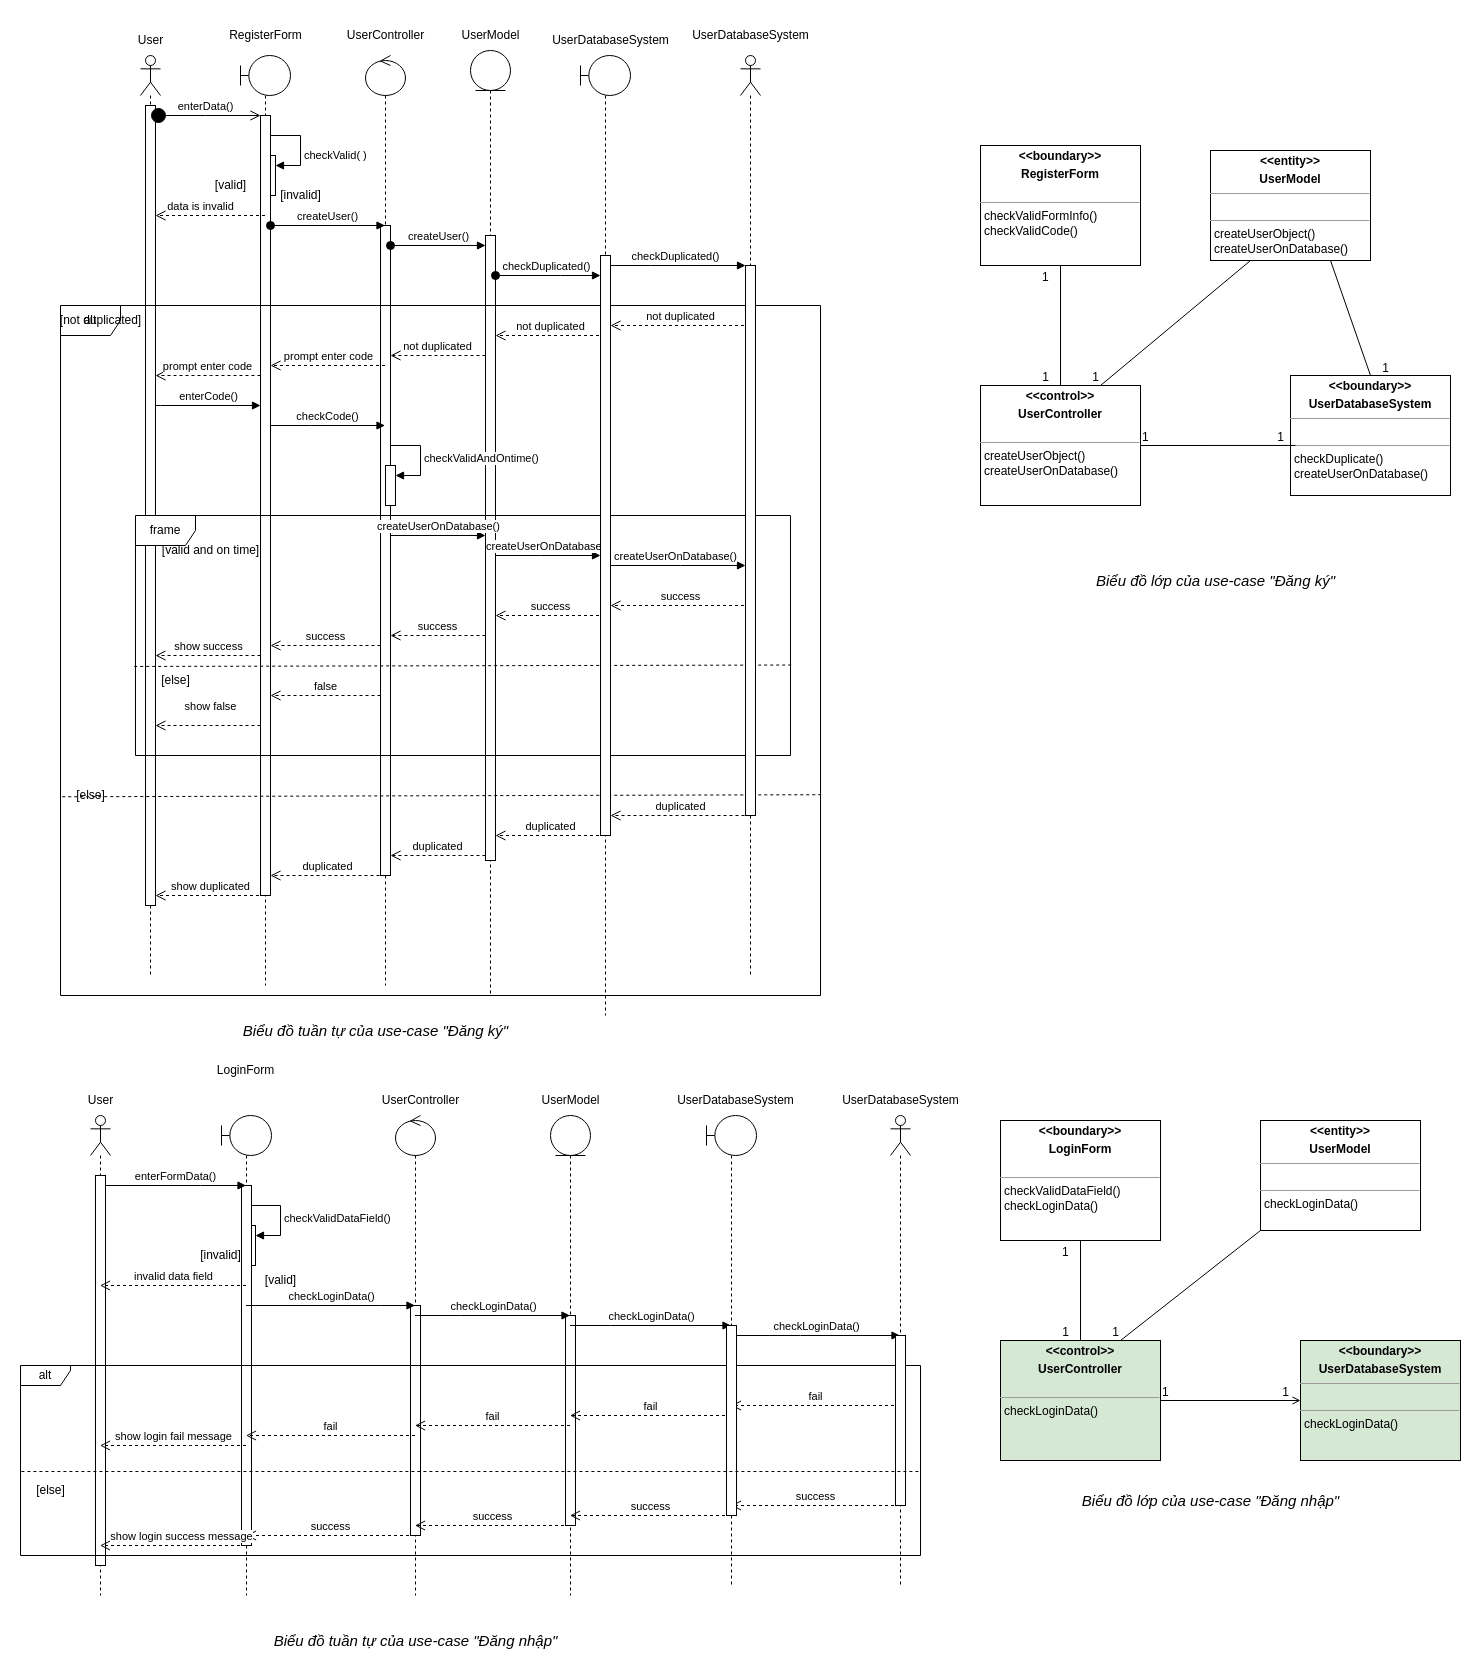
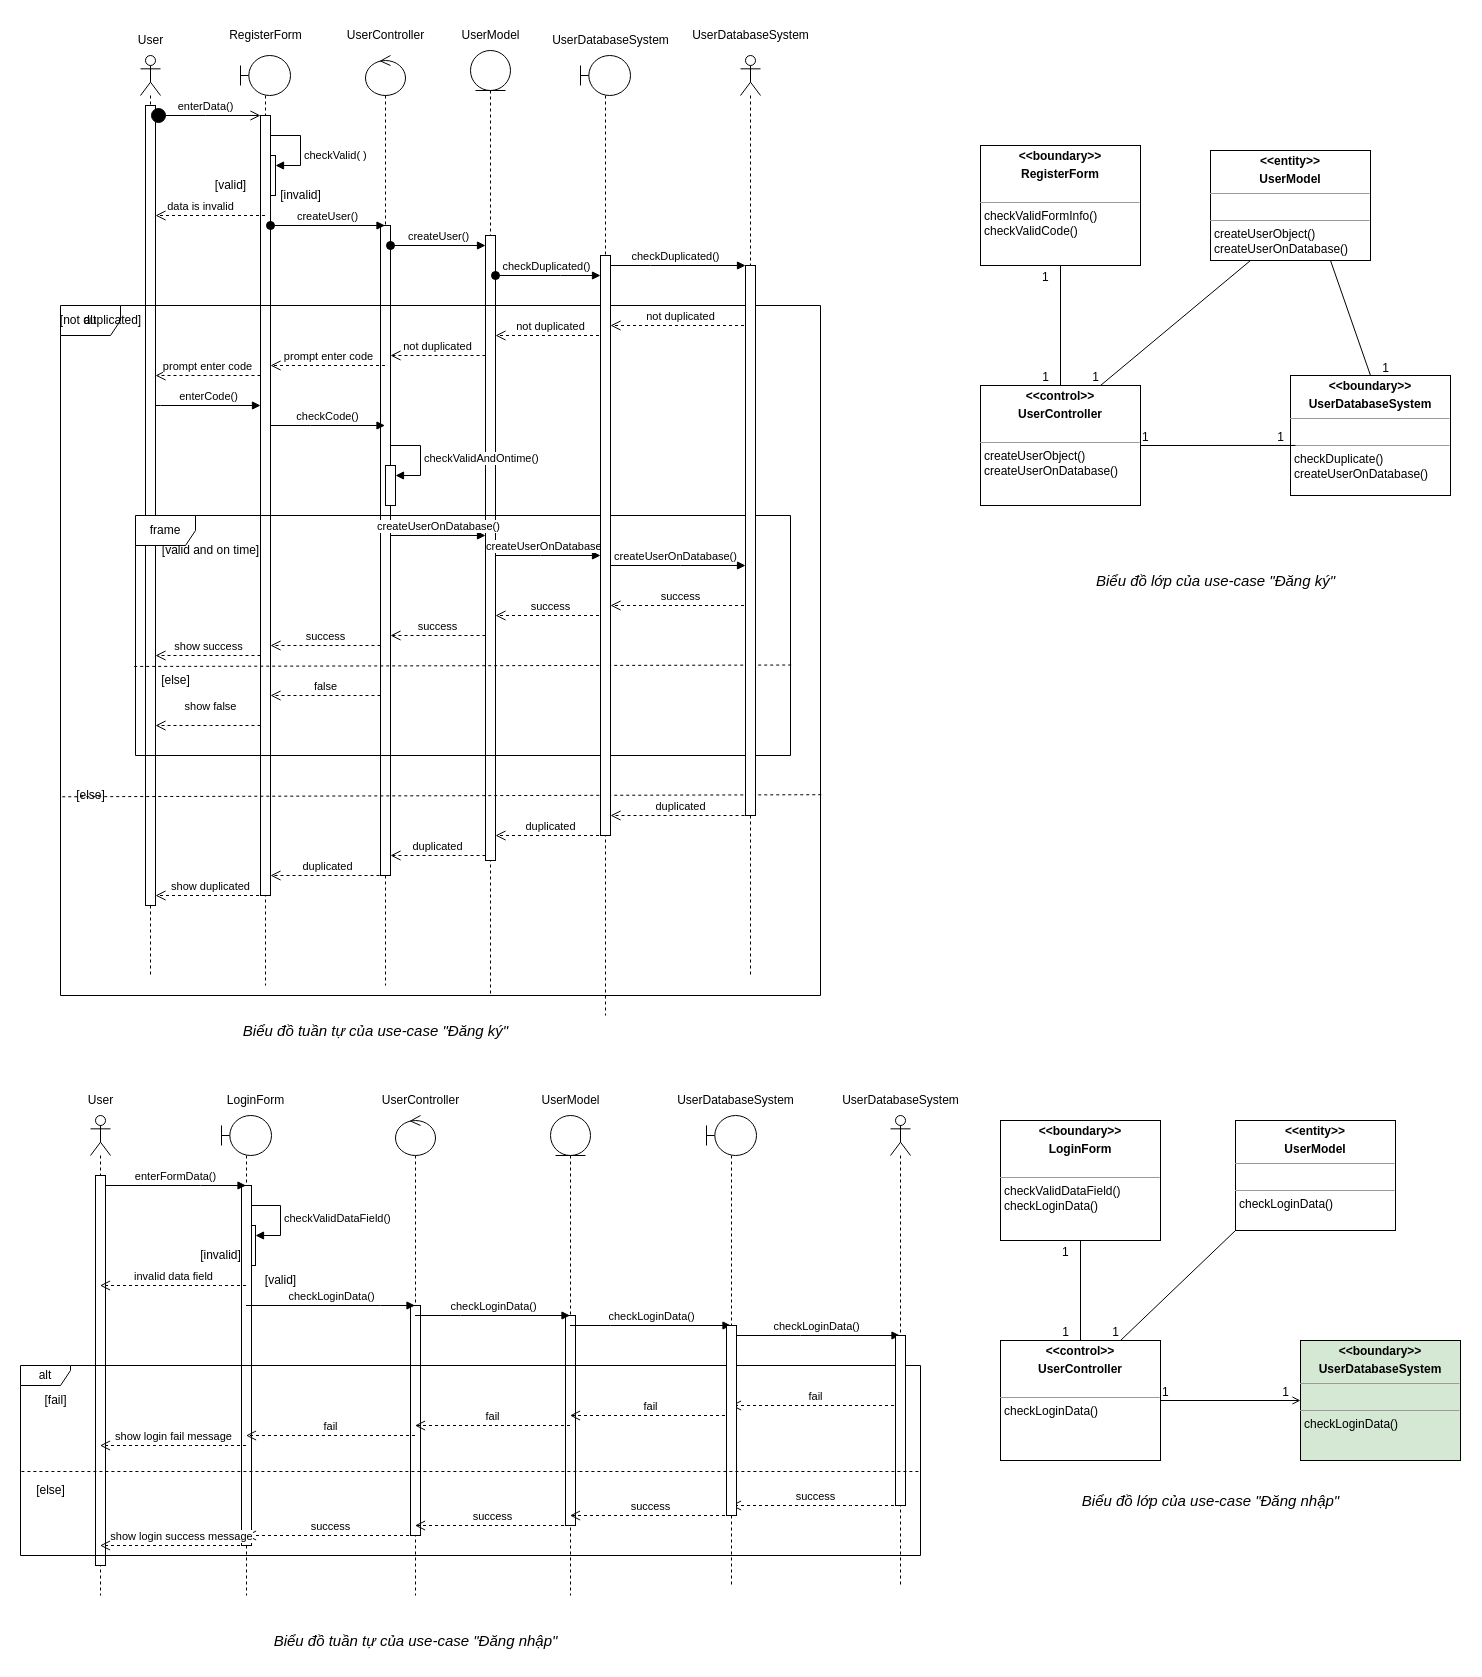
(246, 1071) -> (256, 1101)
(1341, 1176) -> (1316, 1176)
none -> (56, 1401)
(1081, 1401) -> (1081, 1401)
